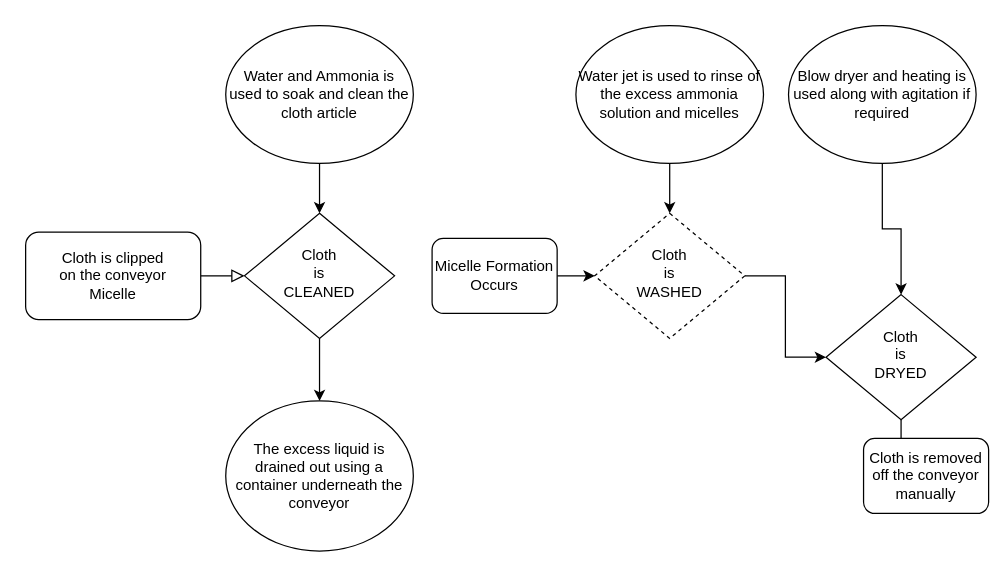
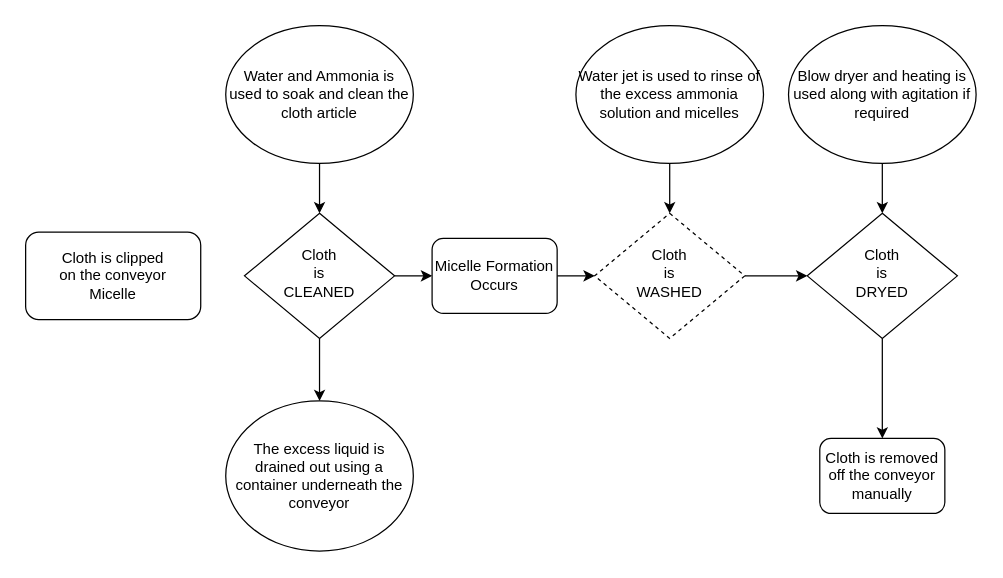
(222, 276) -> none
none -> (417, 276)
(901, 357) -> (882, 276)
(926, 476) -> (882, 476)
